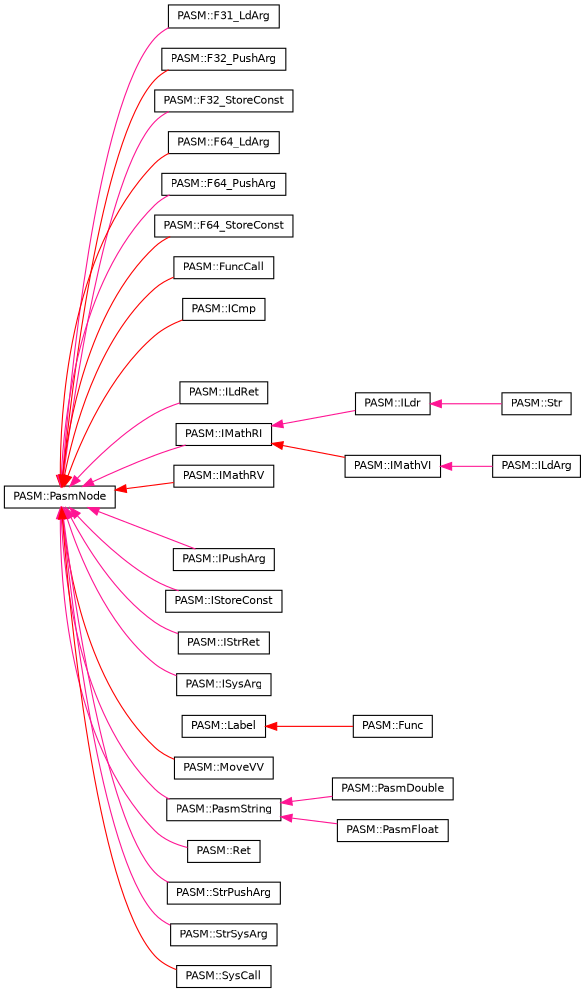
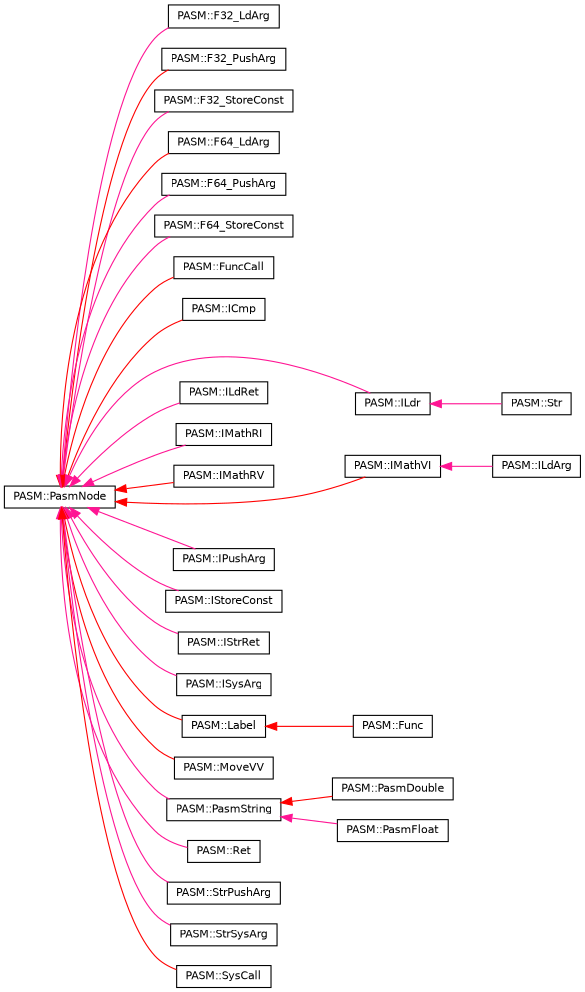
(224, 16) -> (224, 16)
(94, 344) -> (94, 344)
(319, 417) -> (196, 360)
(314, 451) -> (248, 502)
none -> (102, 633)
(312, 799) -> (312, 799)
